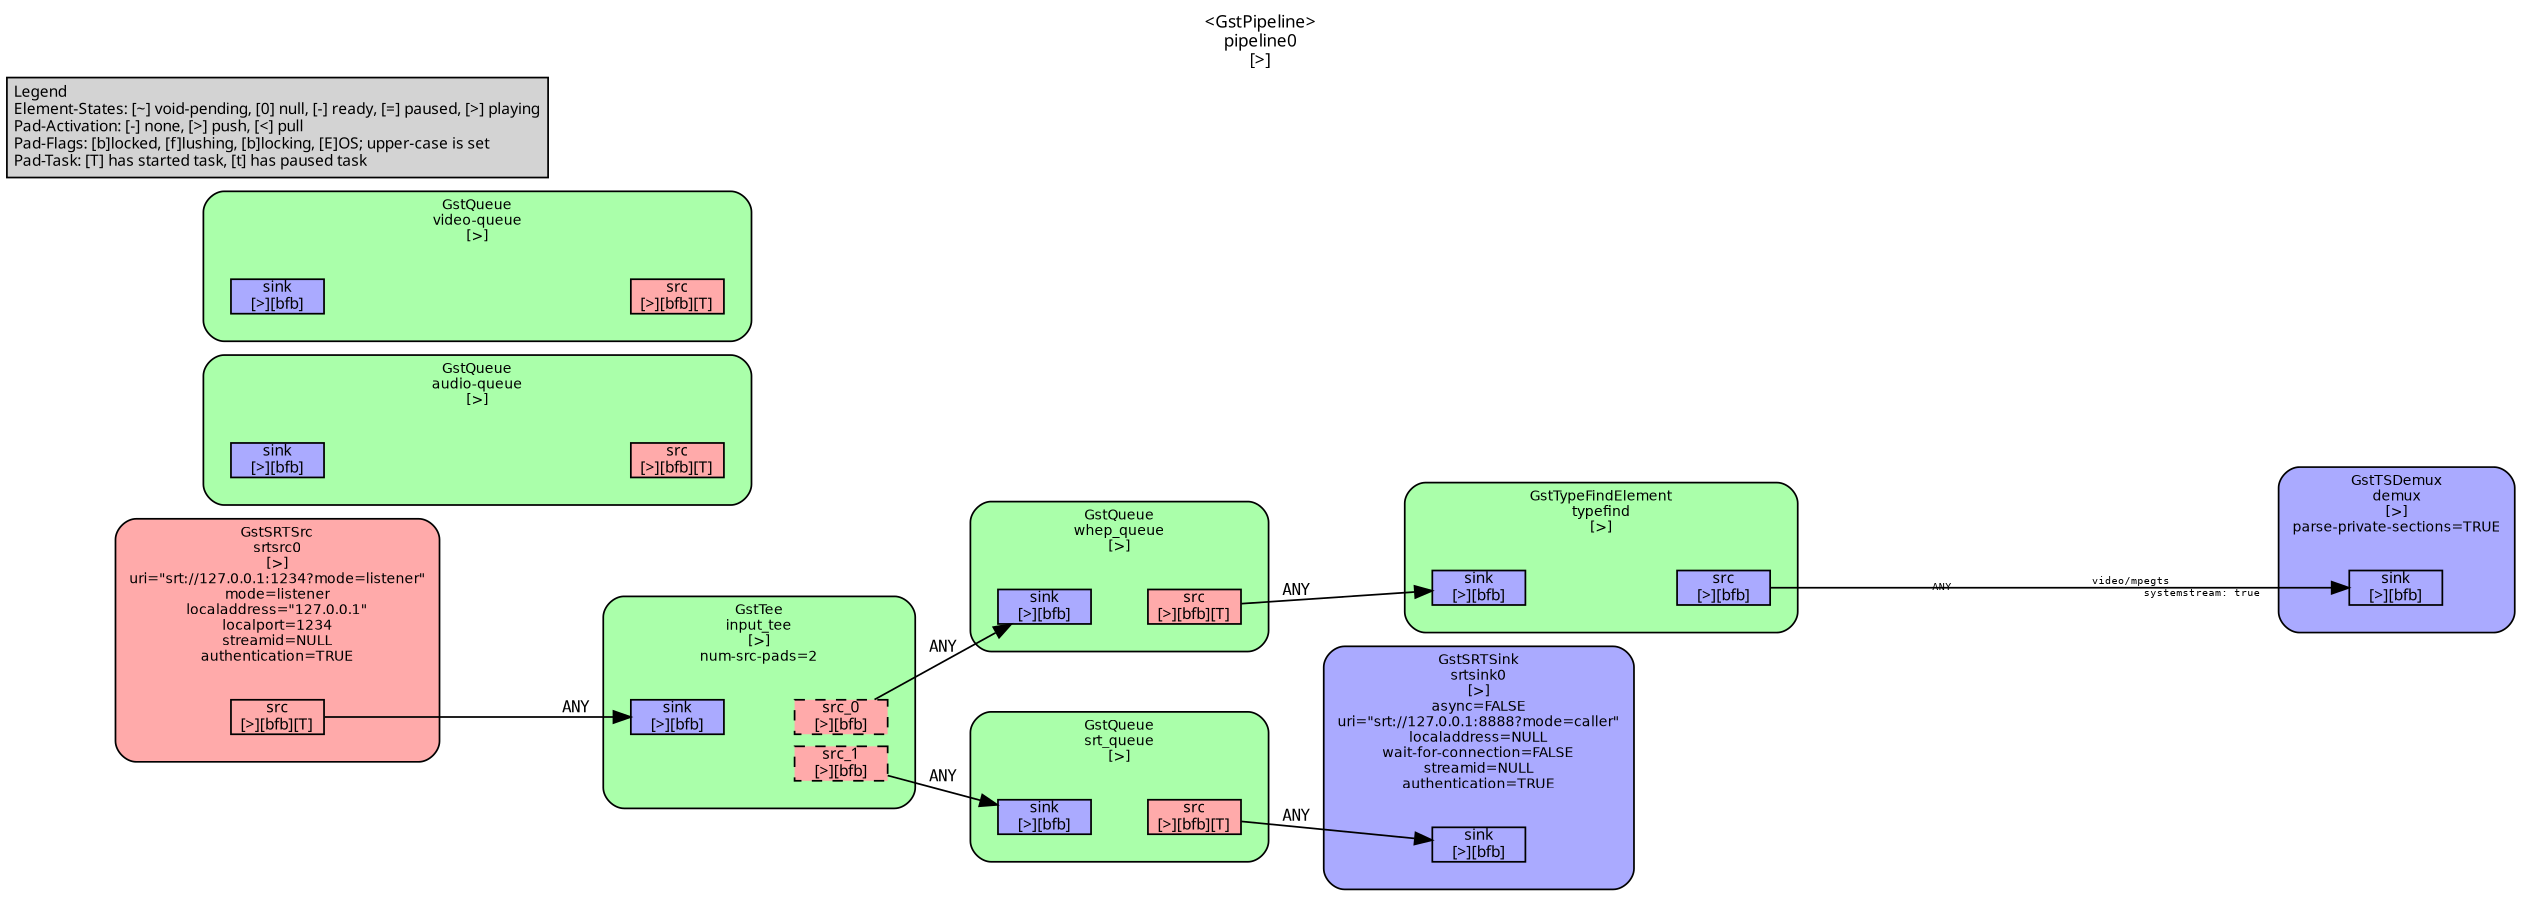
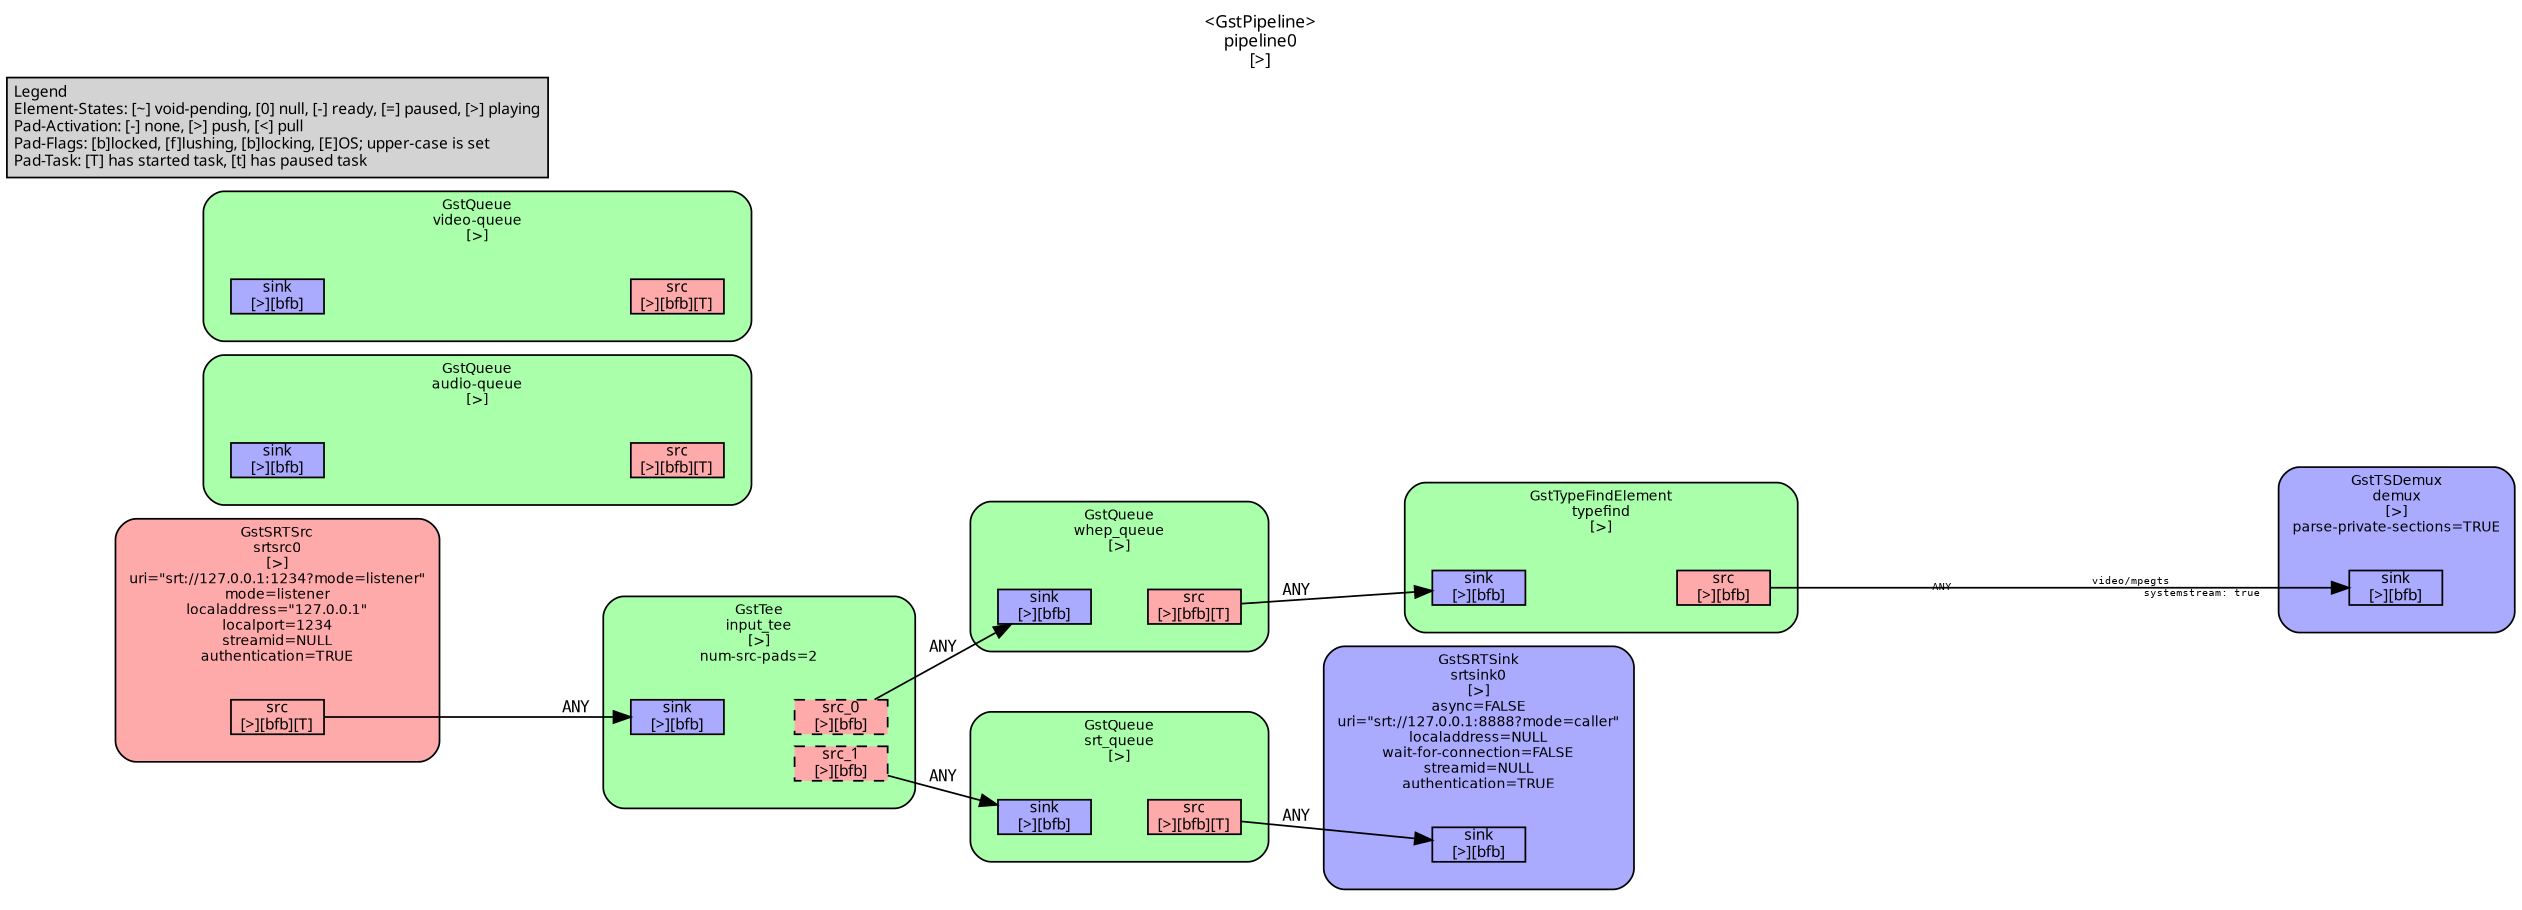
(1724, 588) -> (1724, 588)
